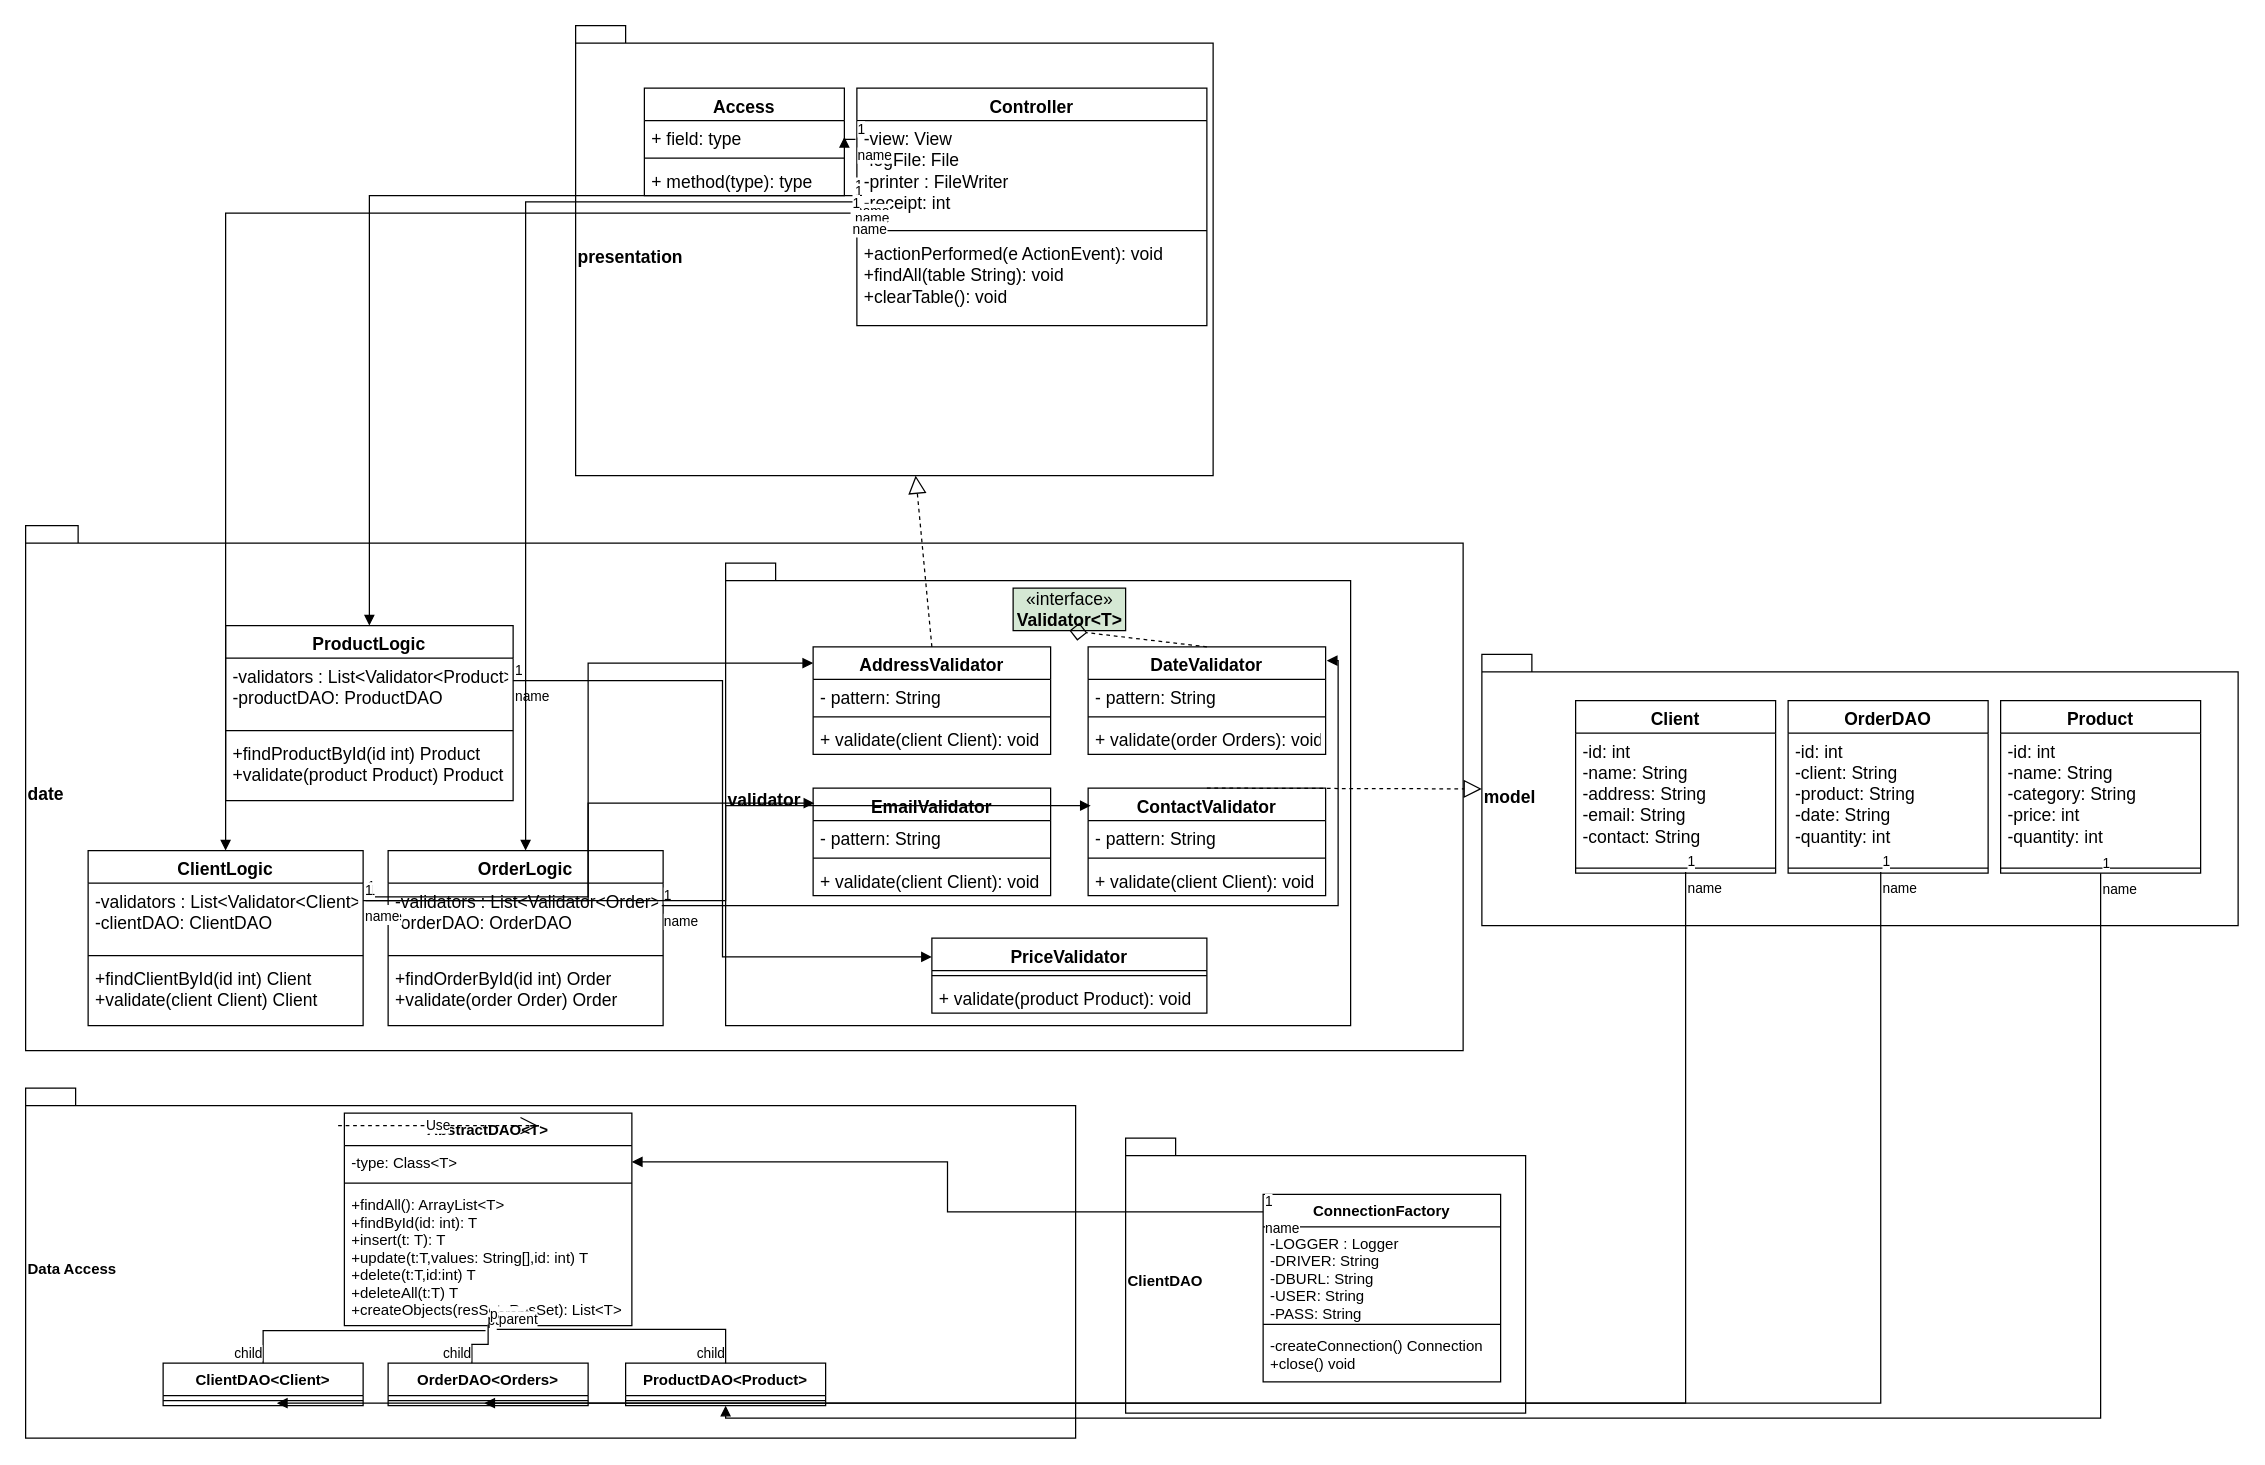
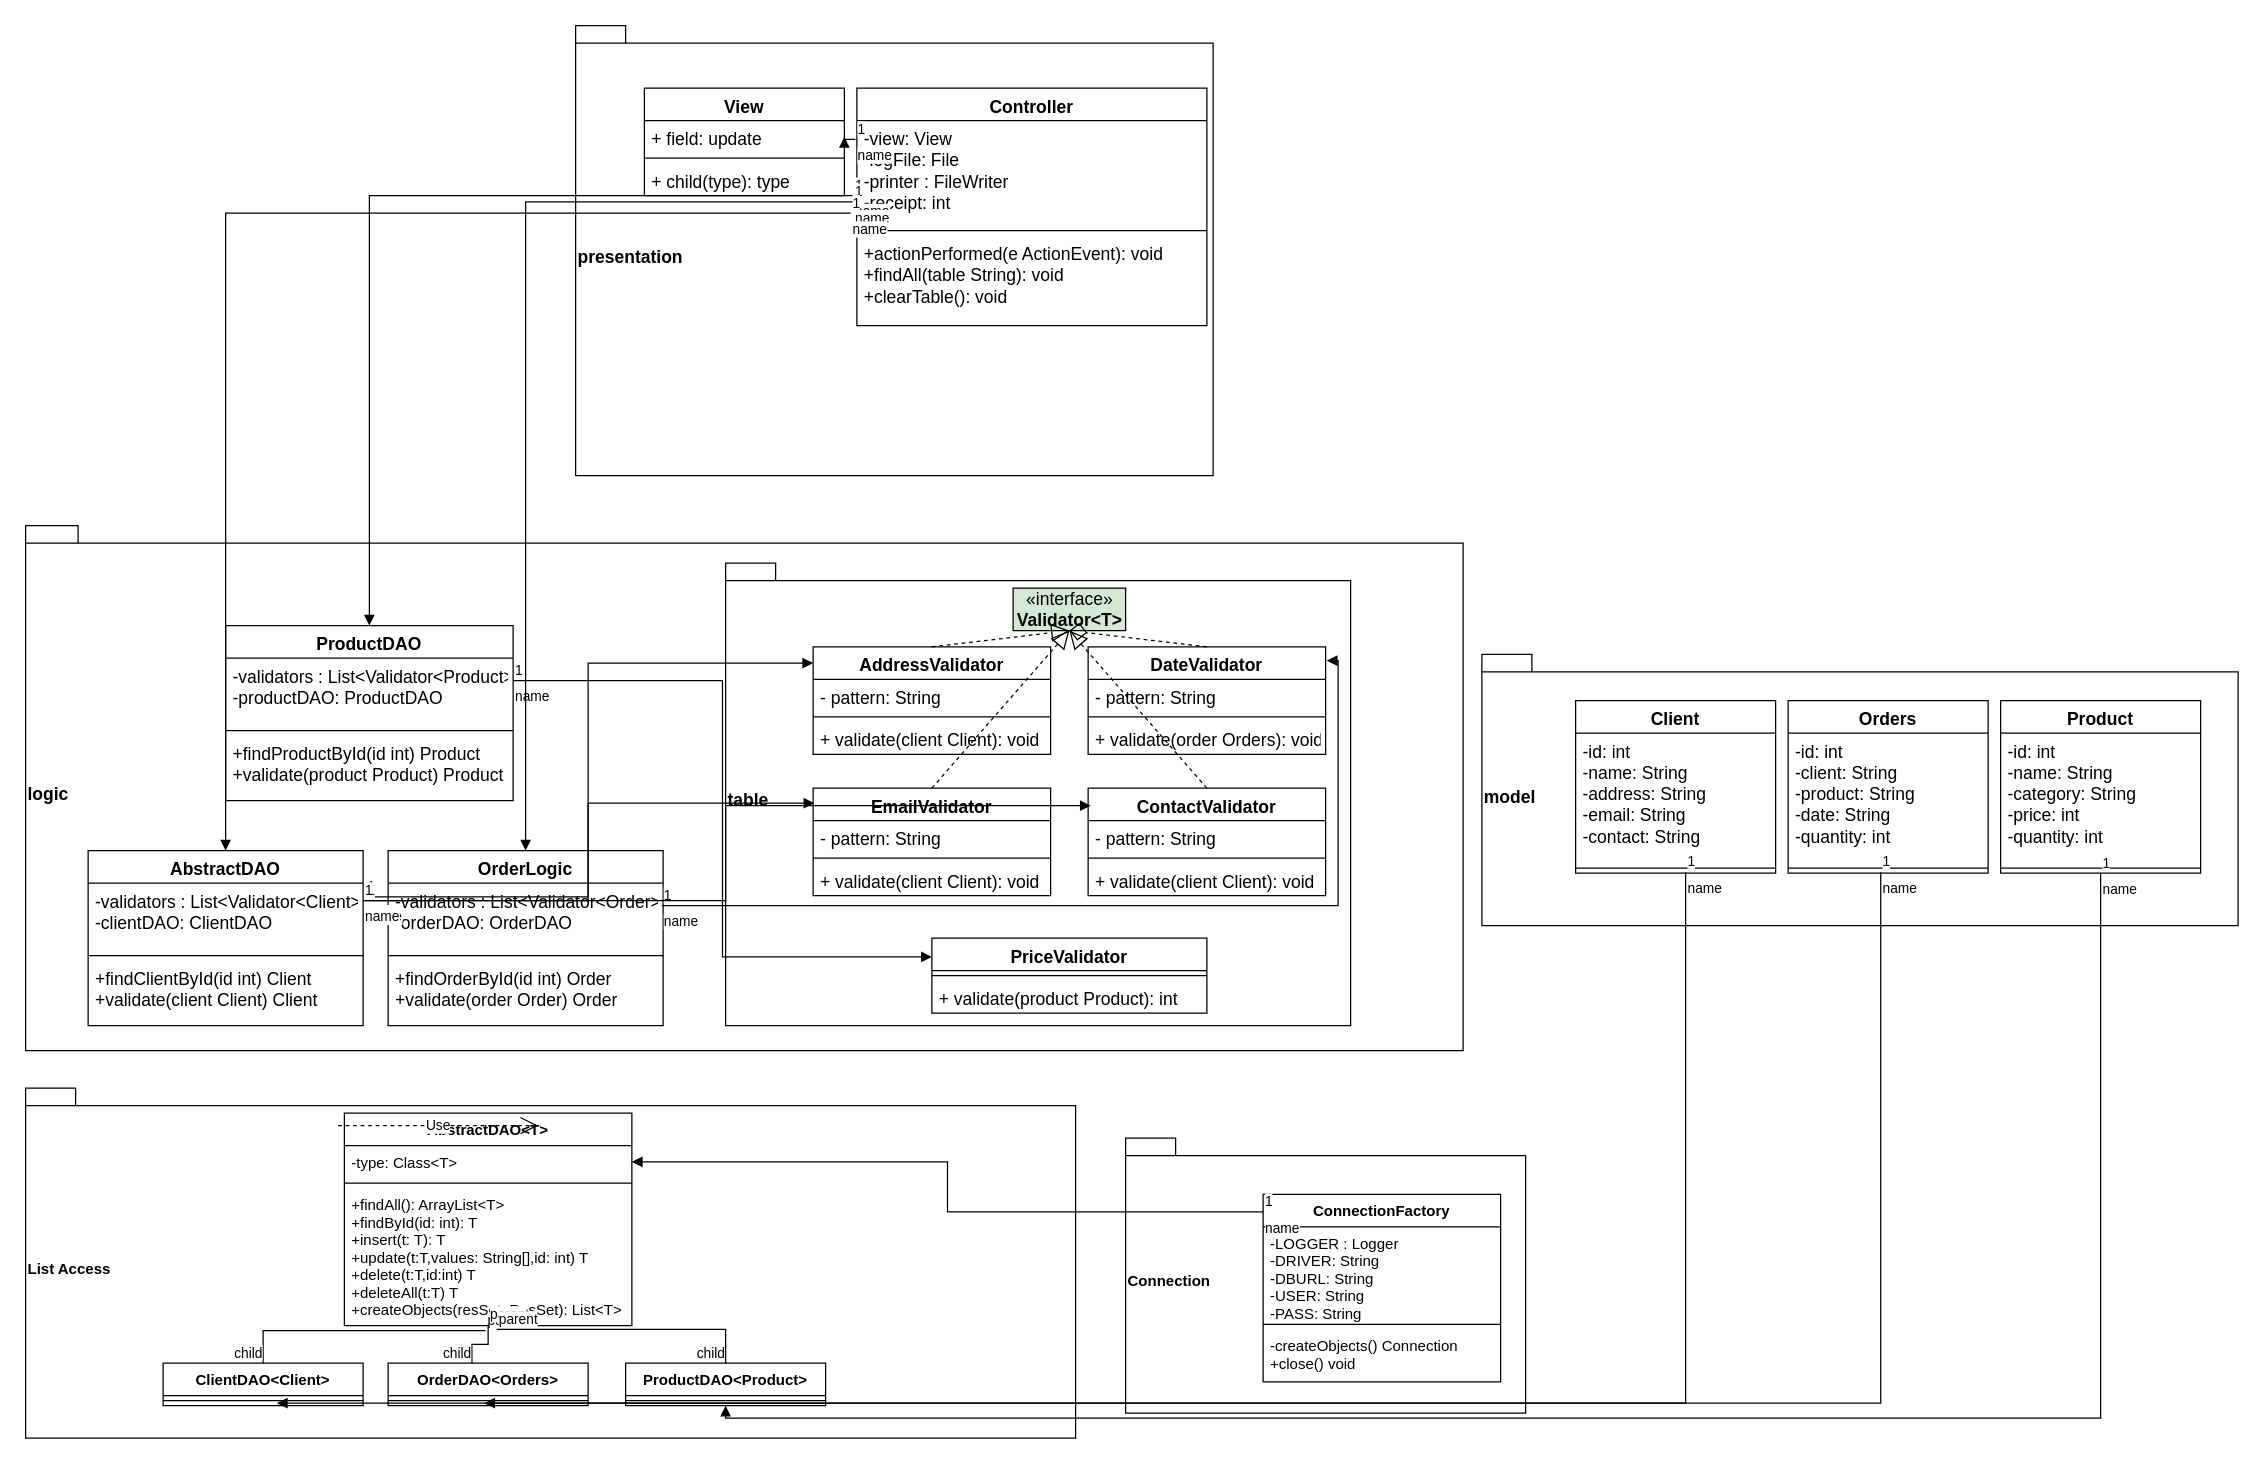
(744, 107) -> (744, 107)
(704, 139) -> (713, 139)
(742, 182) -> (733, 182)
(925, 570) -> (992, 640)
(369, 644) -> (369, 644)
none -> (993, 719)
(1888, 719) -> (1888, 719)
(1394, 789) -> (1146, 719)
(48, 794) -> (48, 794)
(768, 801) -> (750, 801)
(225, 869) -> (225, 869)
(1085, 999) -> (1080, 999)
(72, 1269) -> (70, 1269)
(1162, 1282) -> (1168, 1282)
(1390, 1346) -> (1380, 1346)
